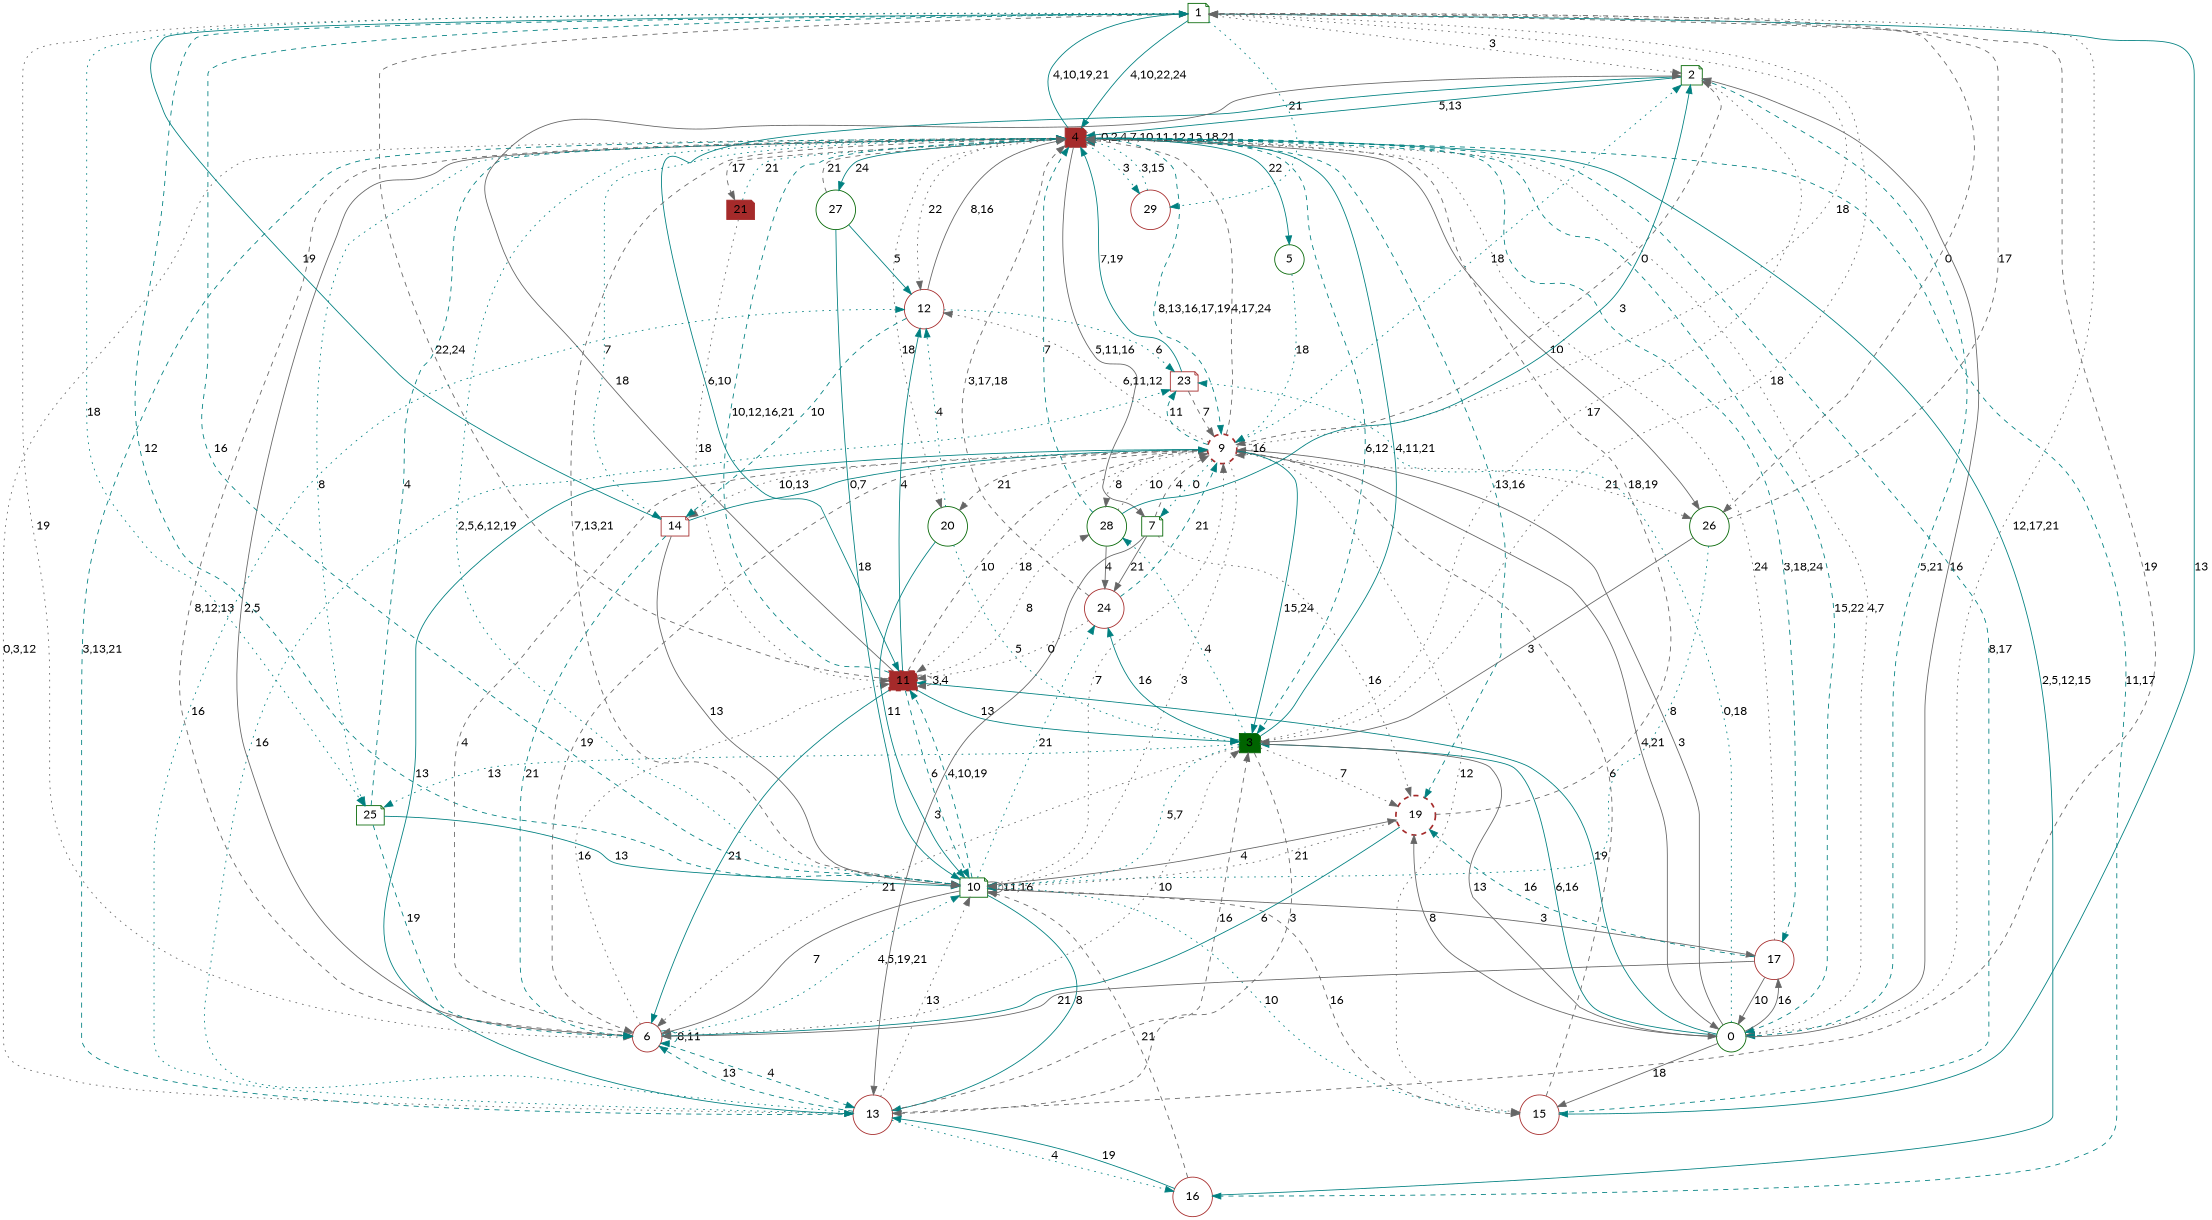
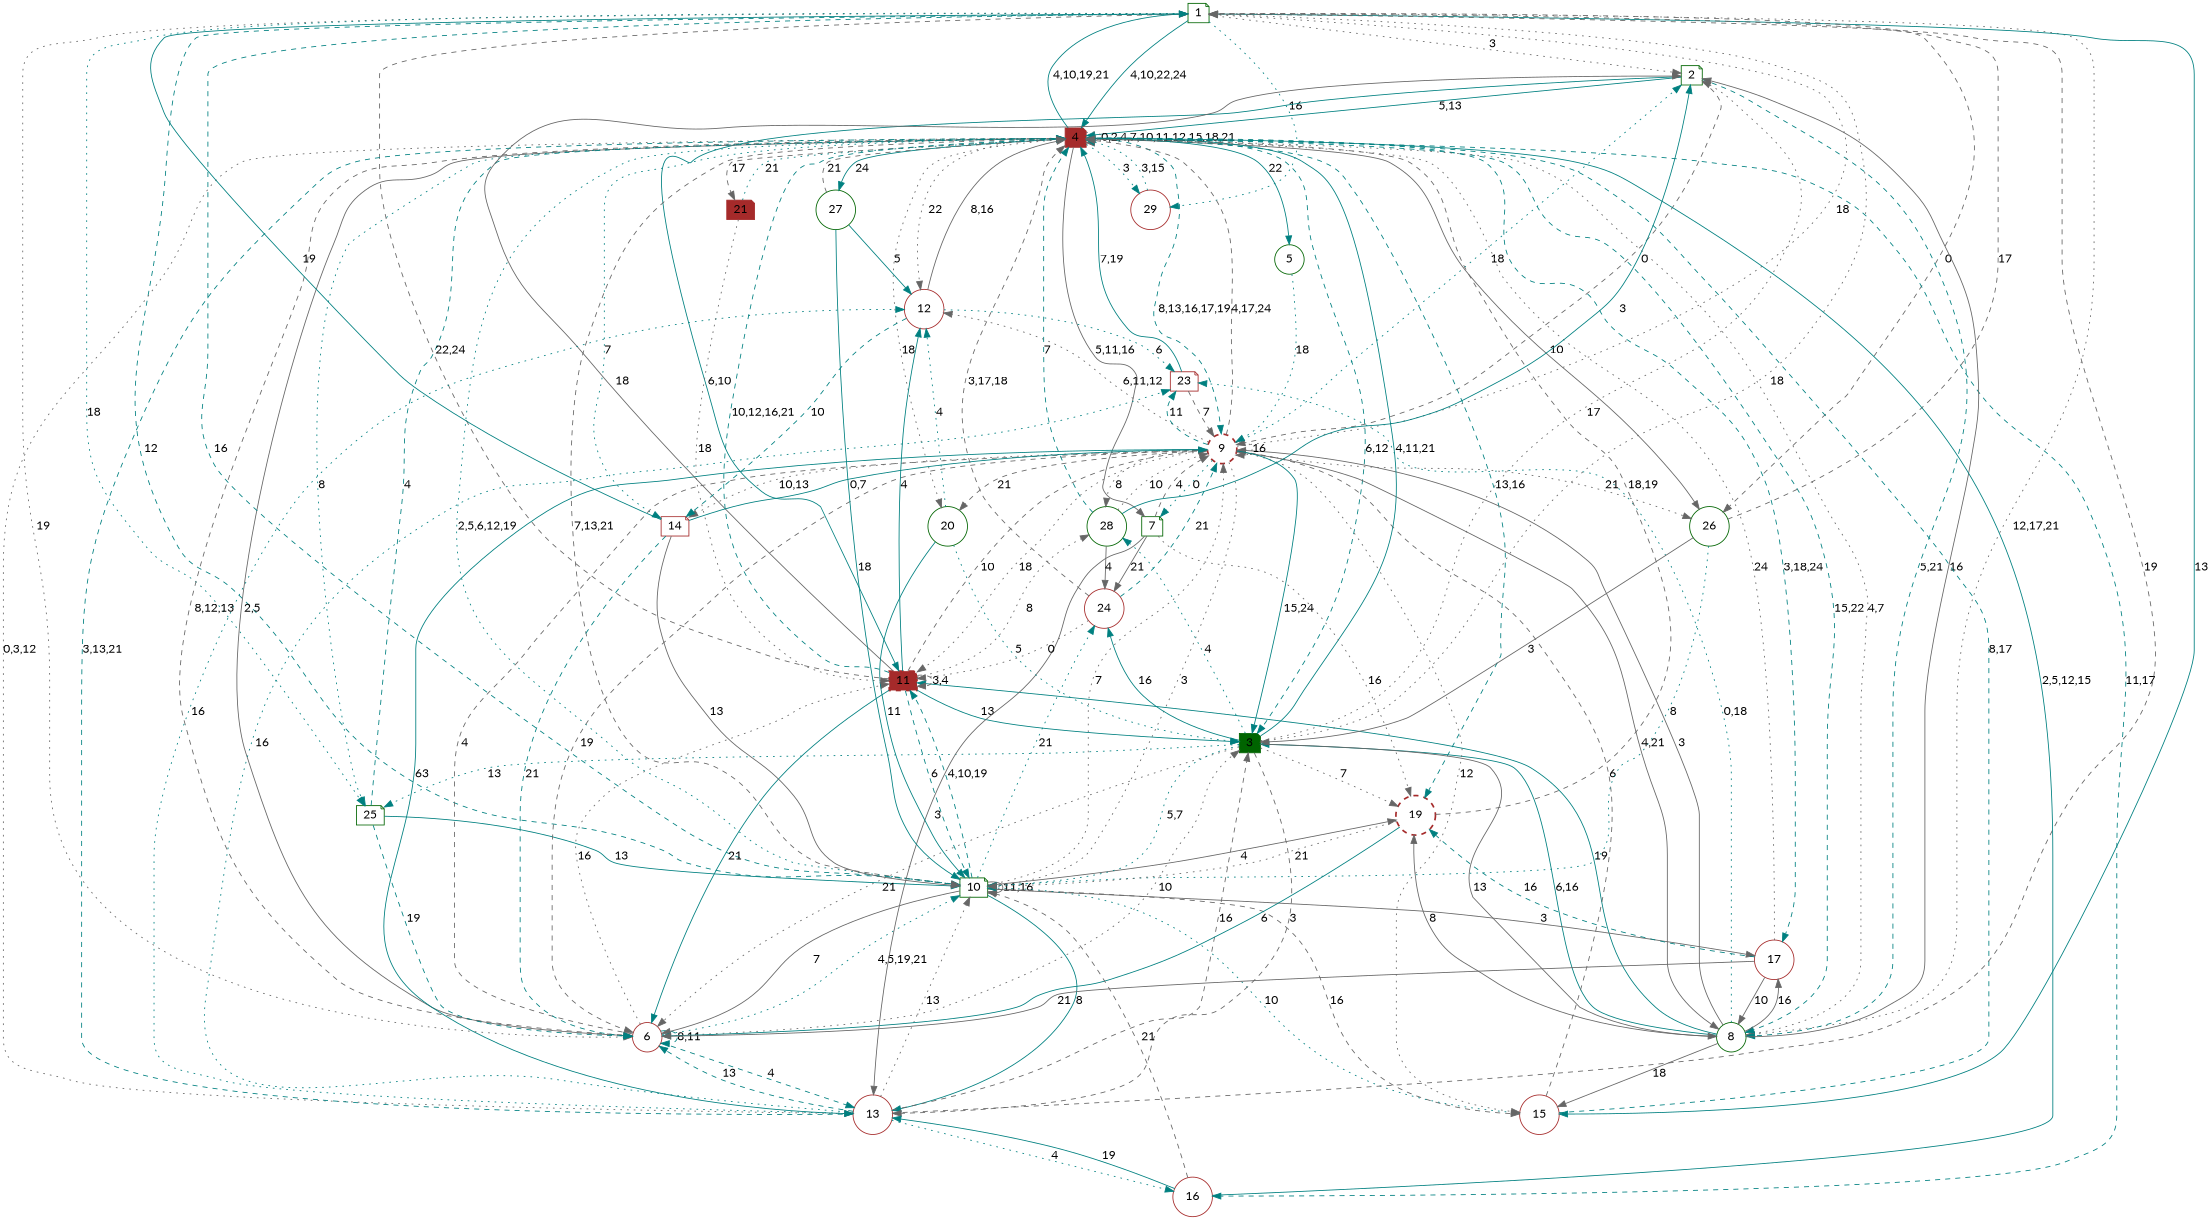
(1296, 106) -> (1296, 106)
(422, 774) -> (422, 774)
(1731, 1037) -> (1731, 1037)
